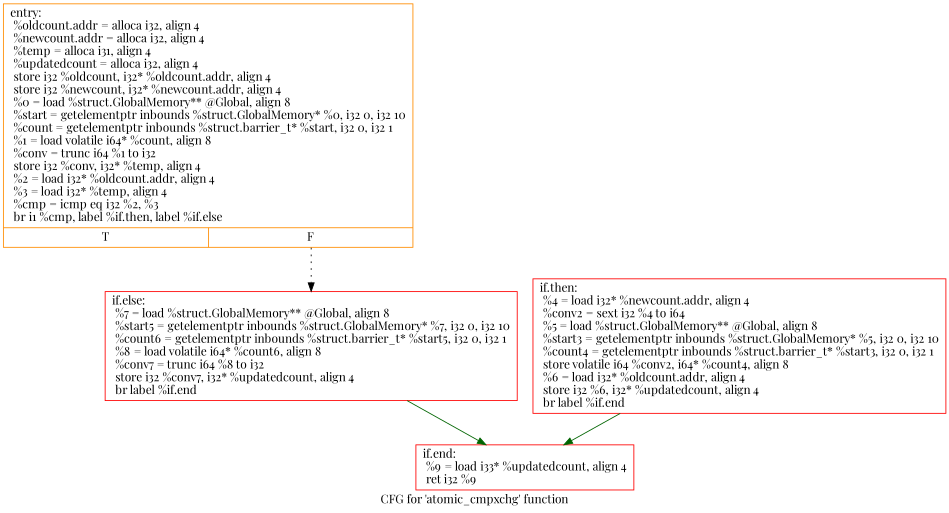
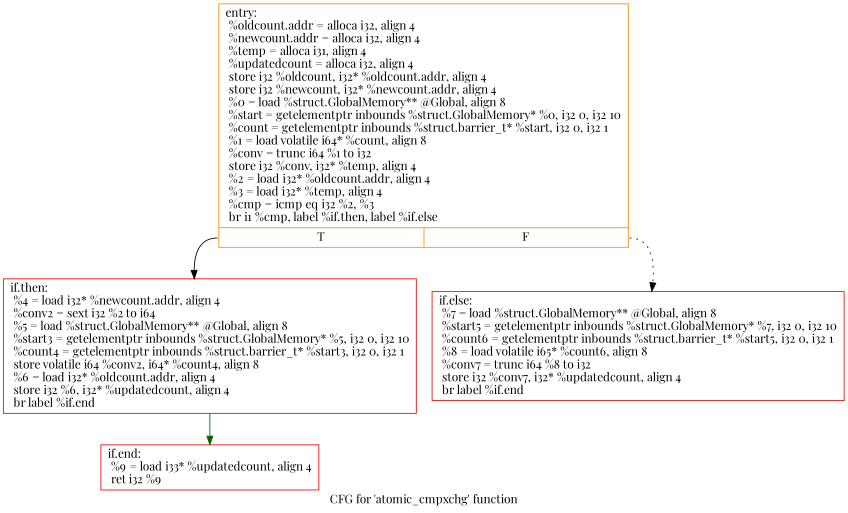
none -> (199, 248)
(613, 314) -> (83, 314)
(217, 352) -> (544, 352)
(443, 421) -> none
